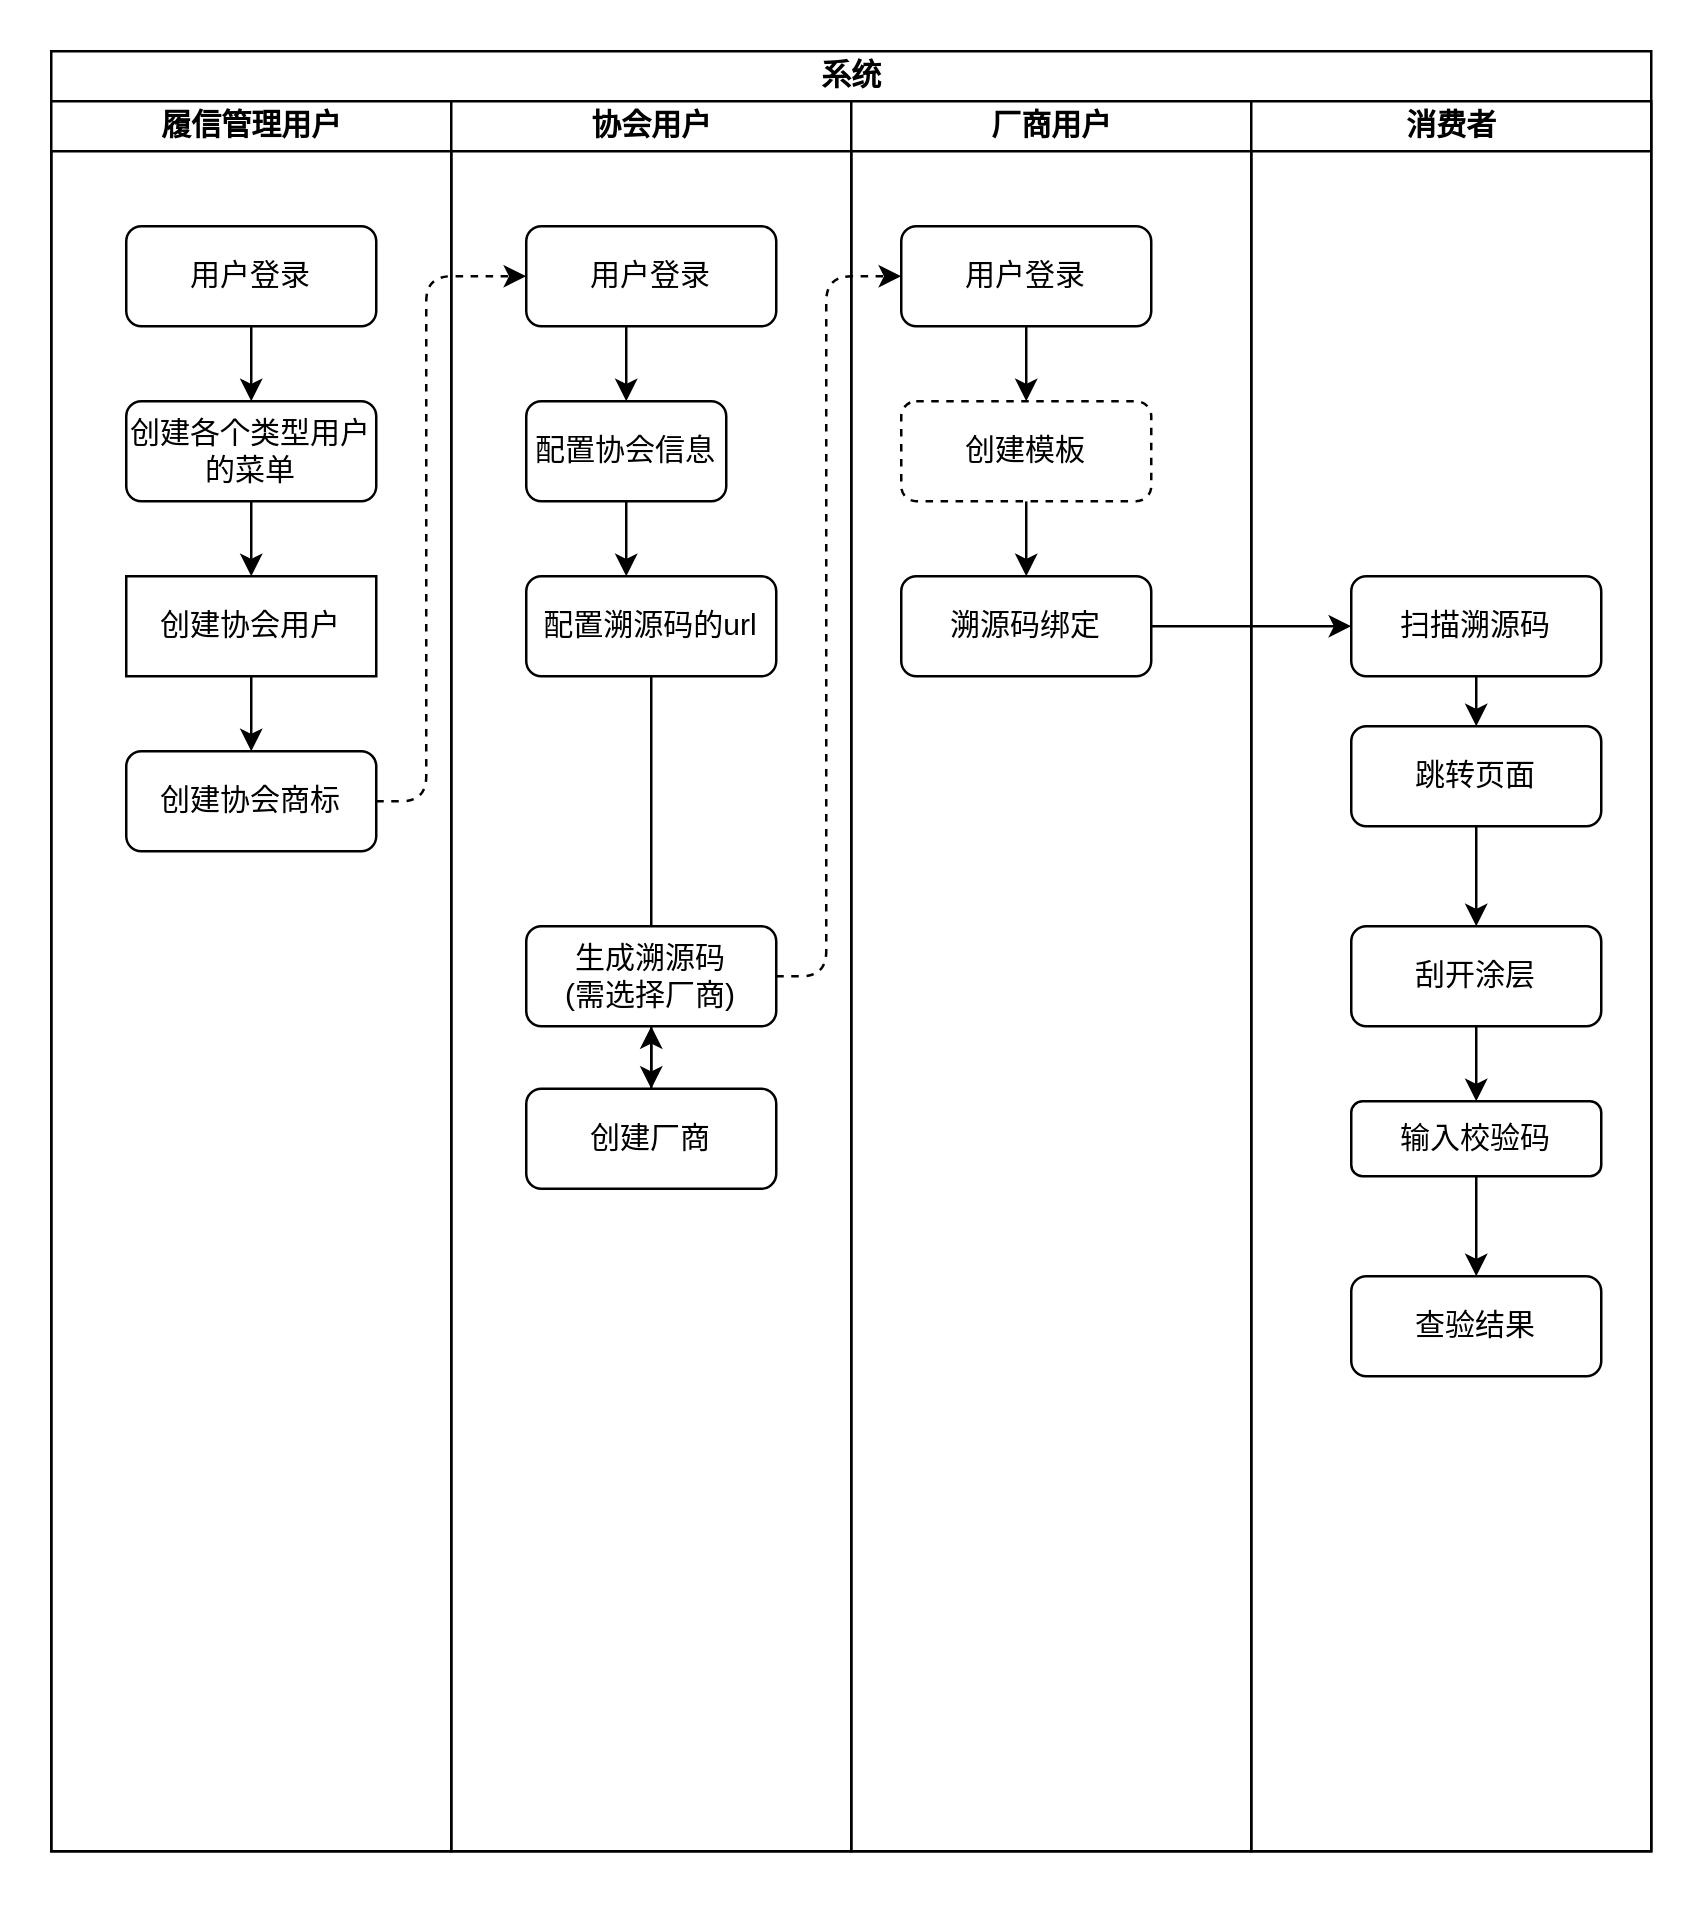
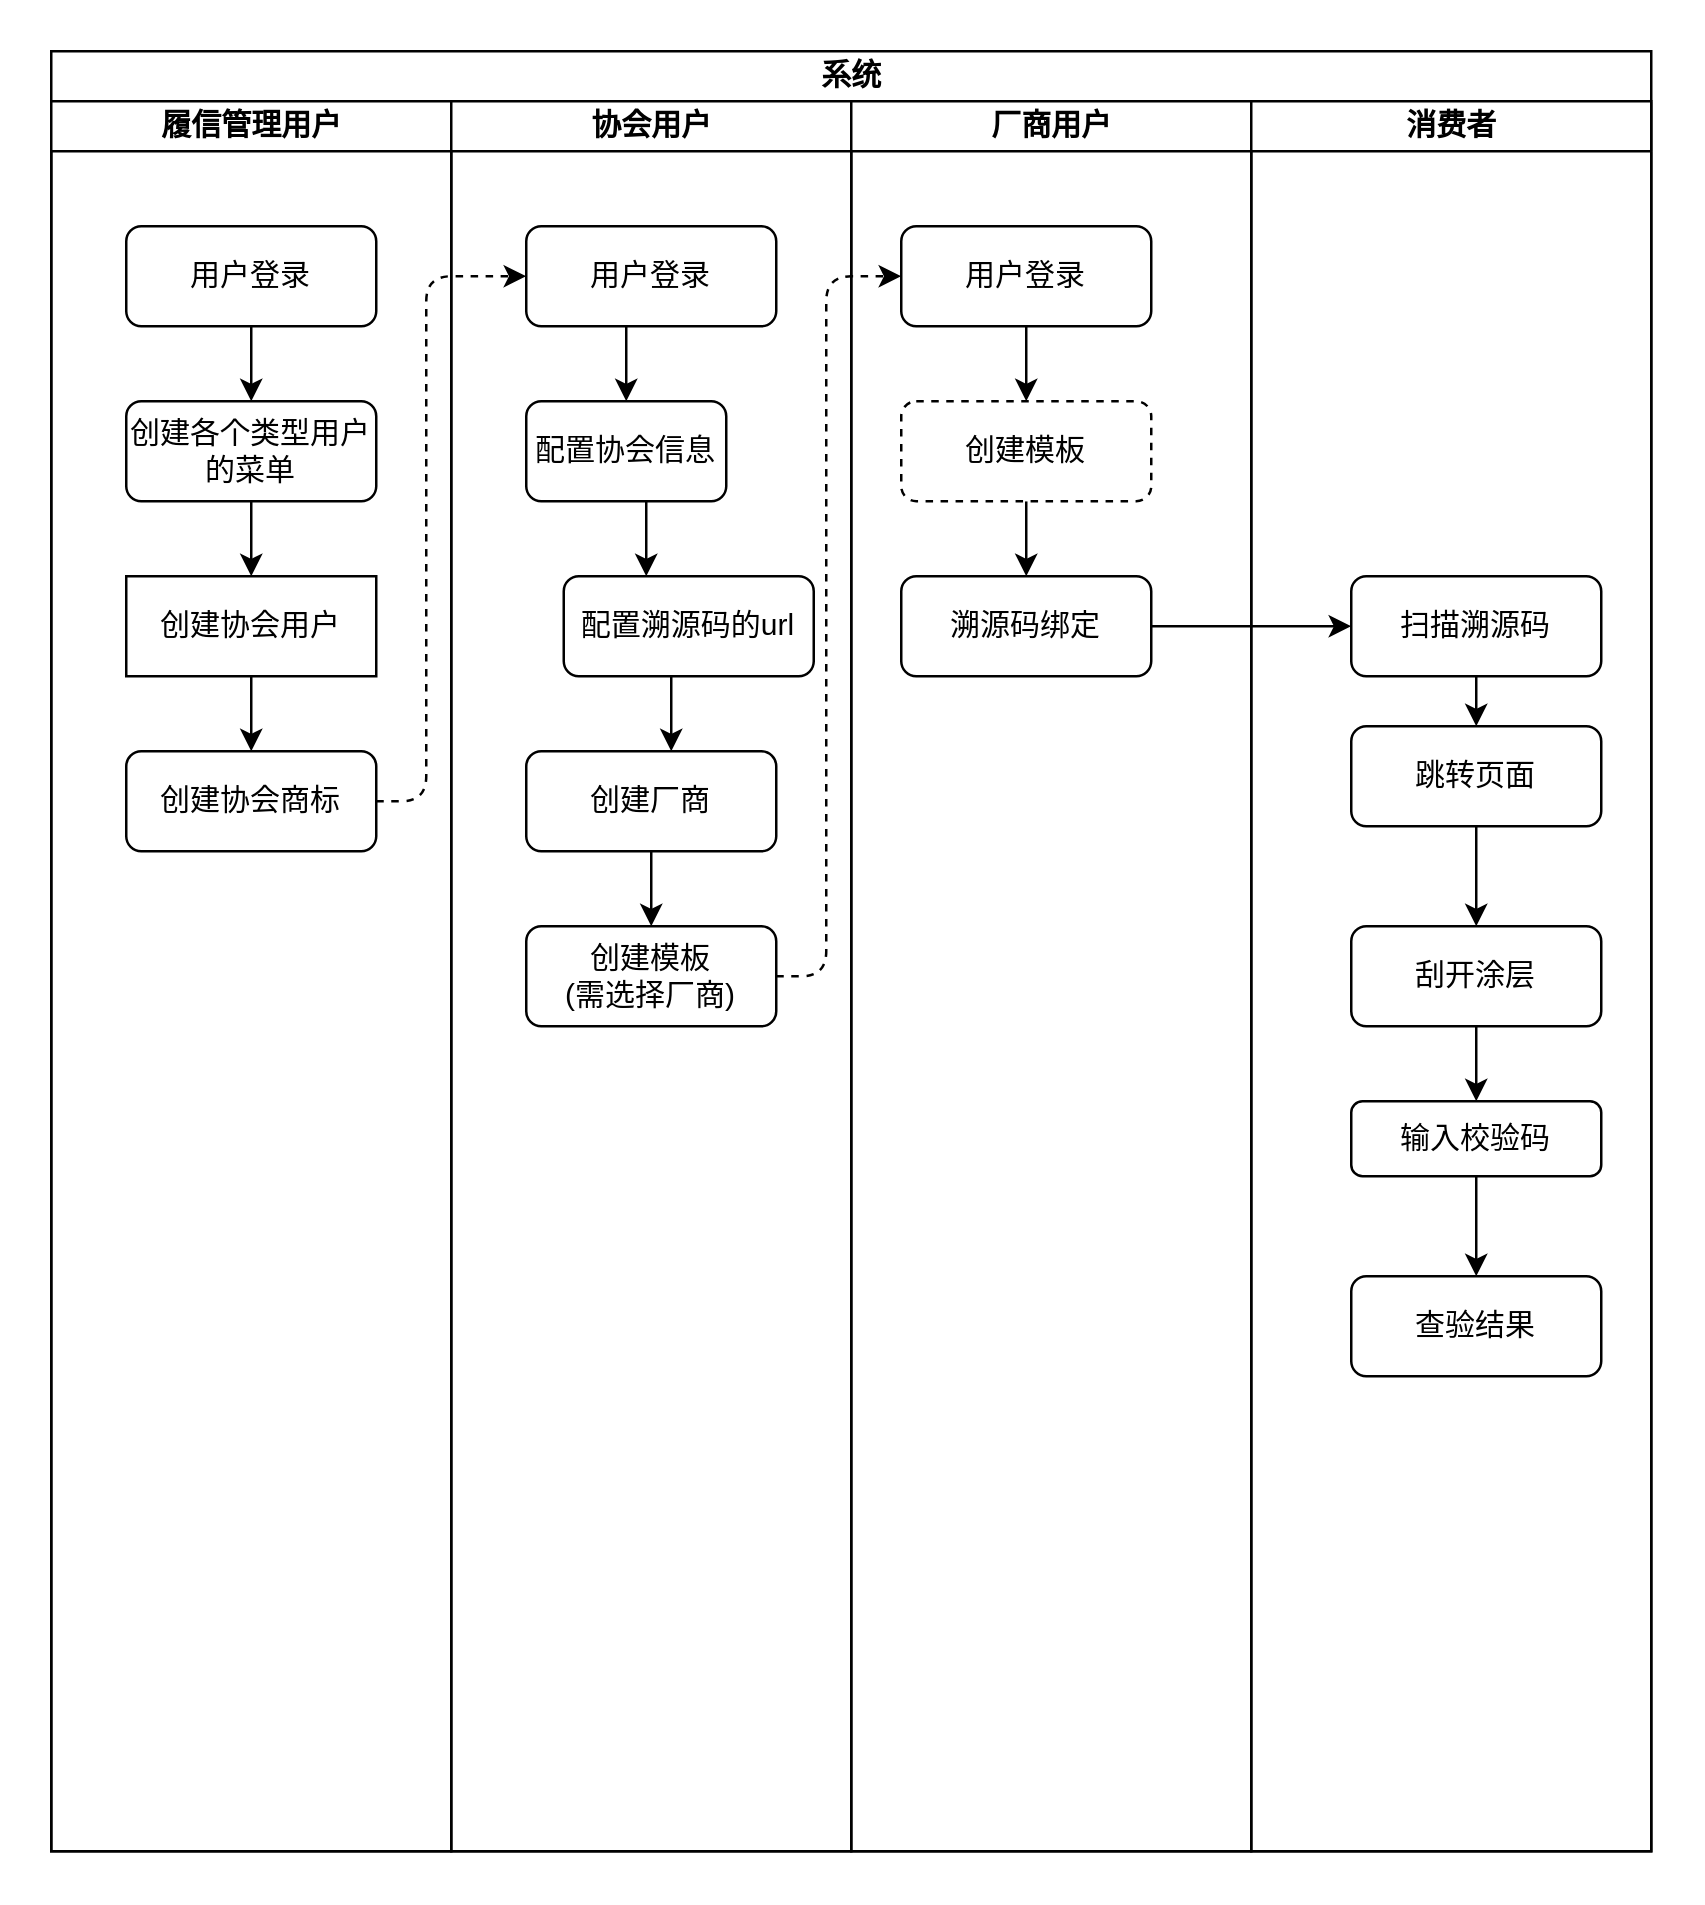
(651, 626) -> (689, 626)
(651, 976) -> (651, 976)
(651, 1139) -> (651, 801)
